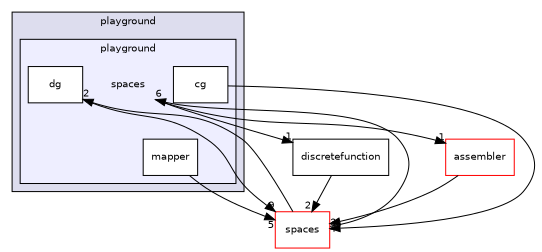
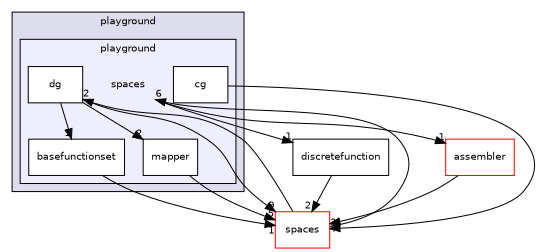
none -> (108, 118)
none -> (77, 157)
